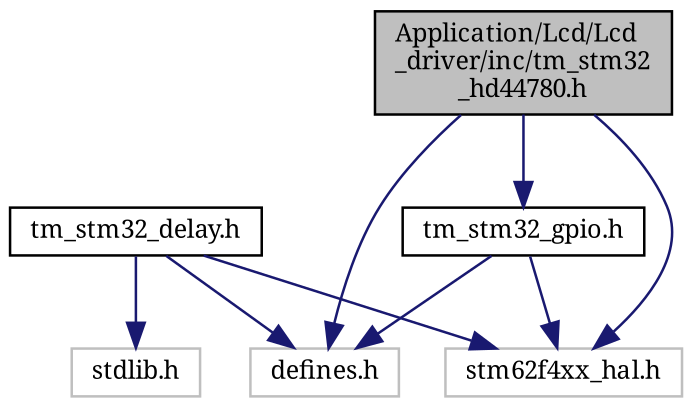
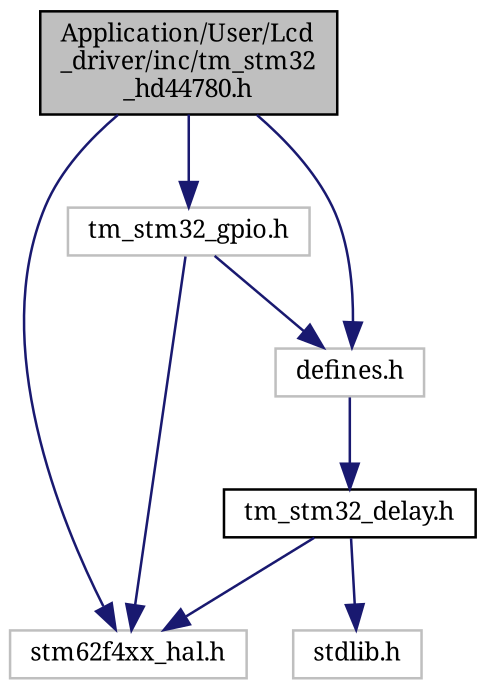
(523, 63) -> (189, 63)
(523, 232) -> (189, 232)
(220, 294) -> (350, 430)
